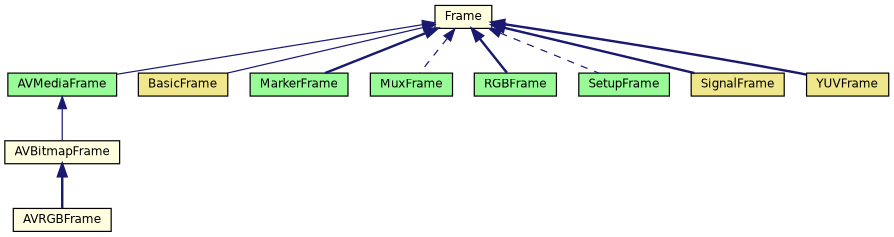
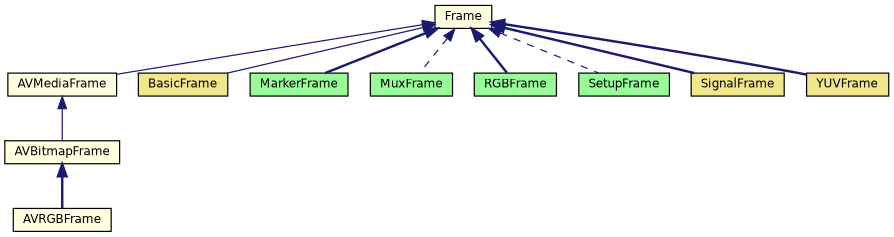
(62, 85) -> (62, 85)
